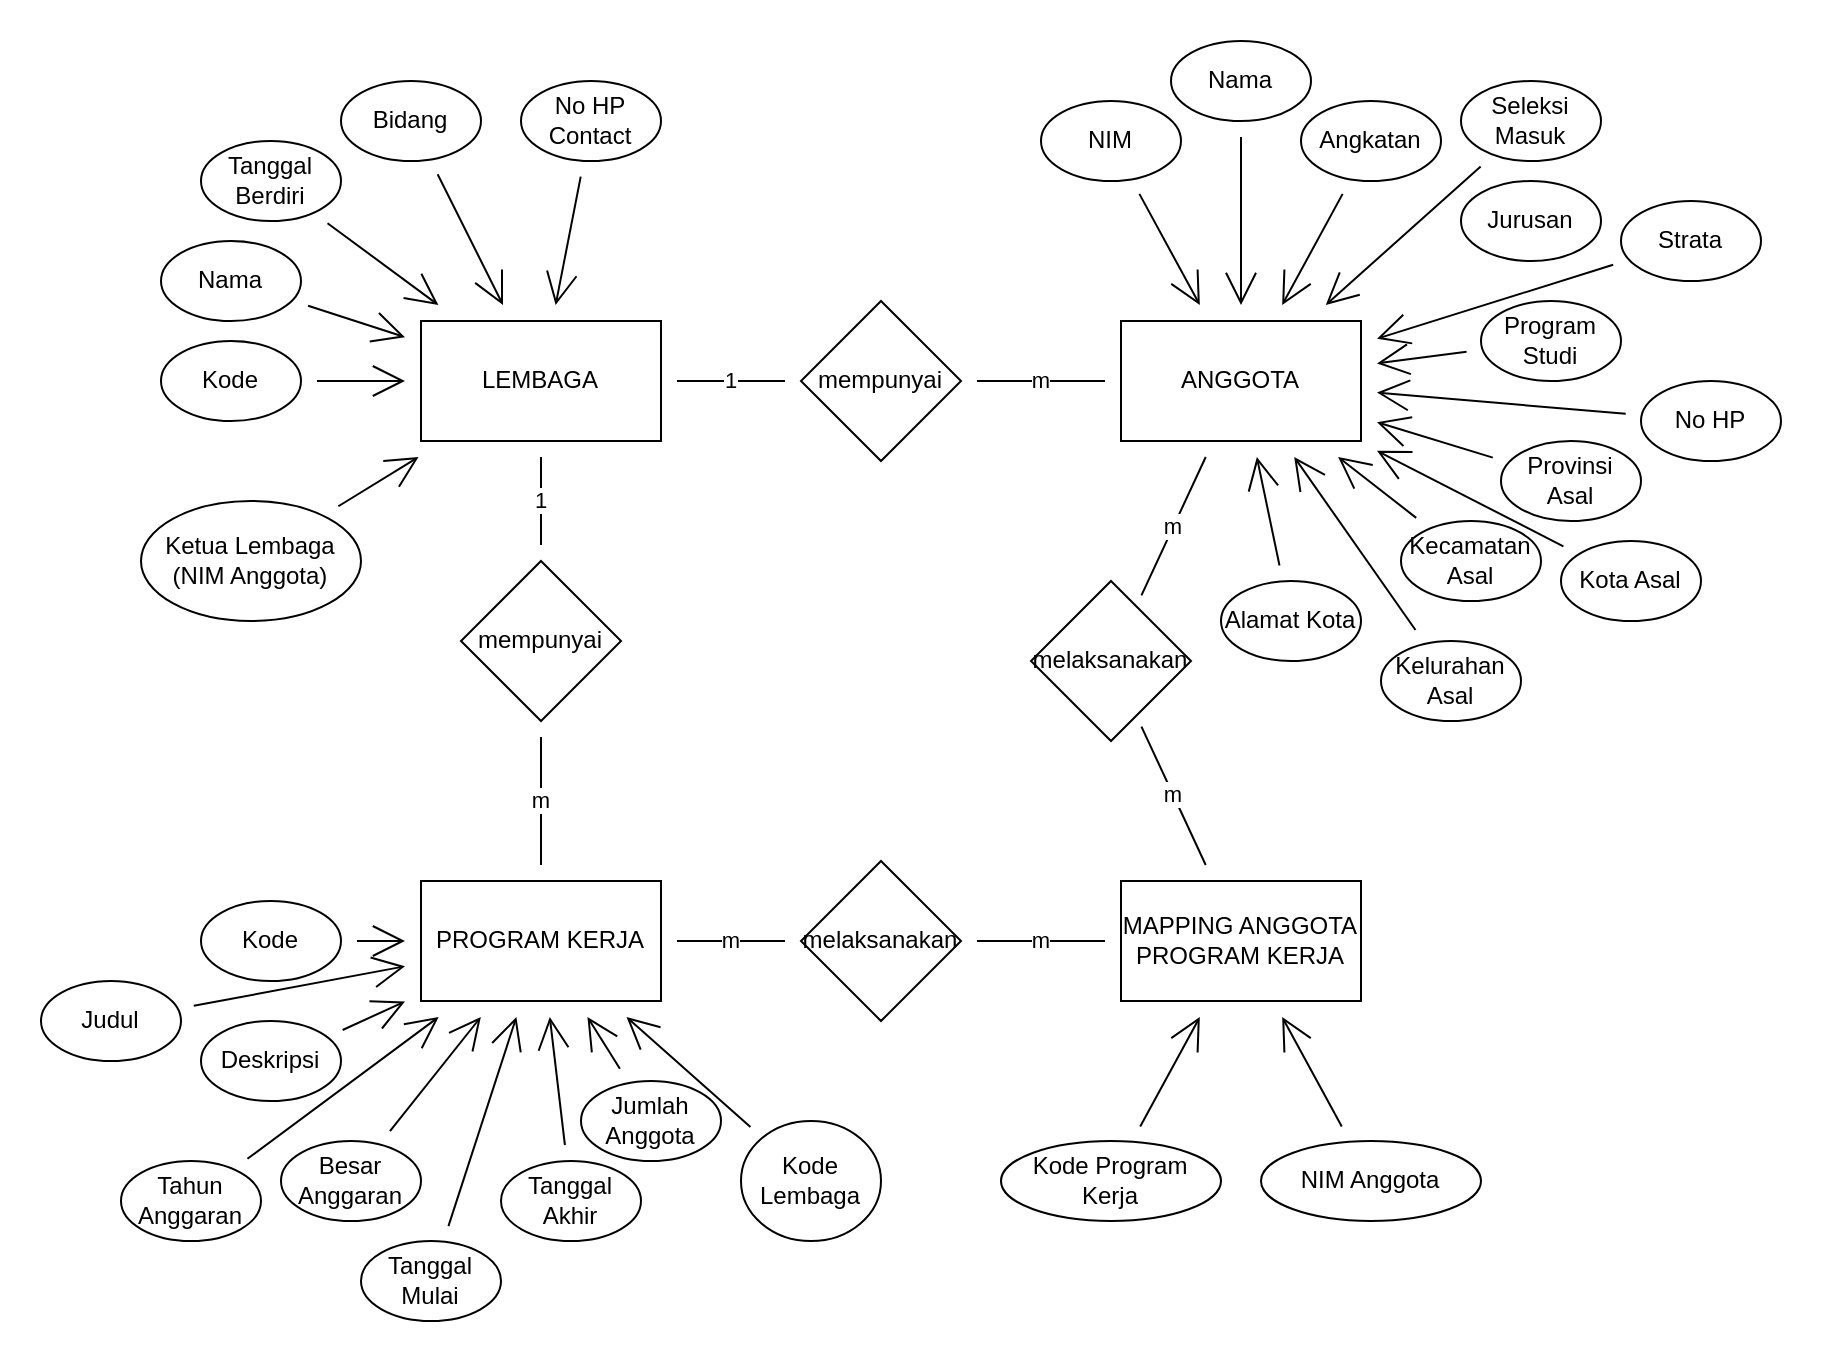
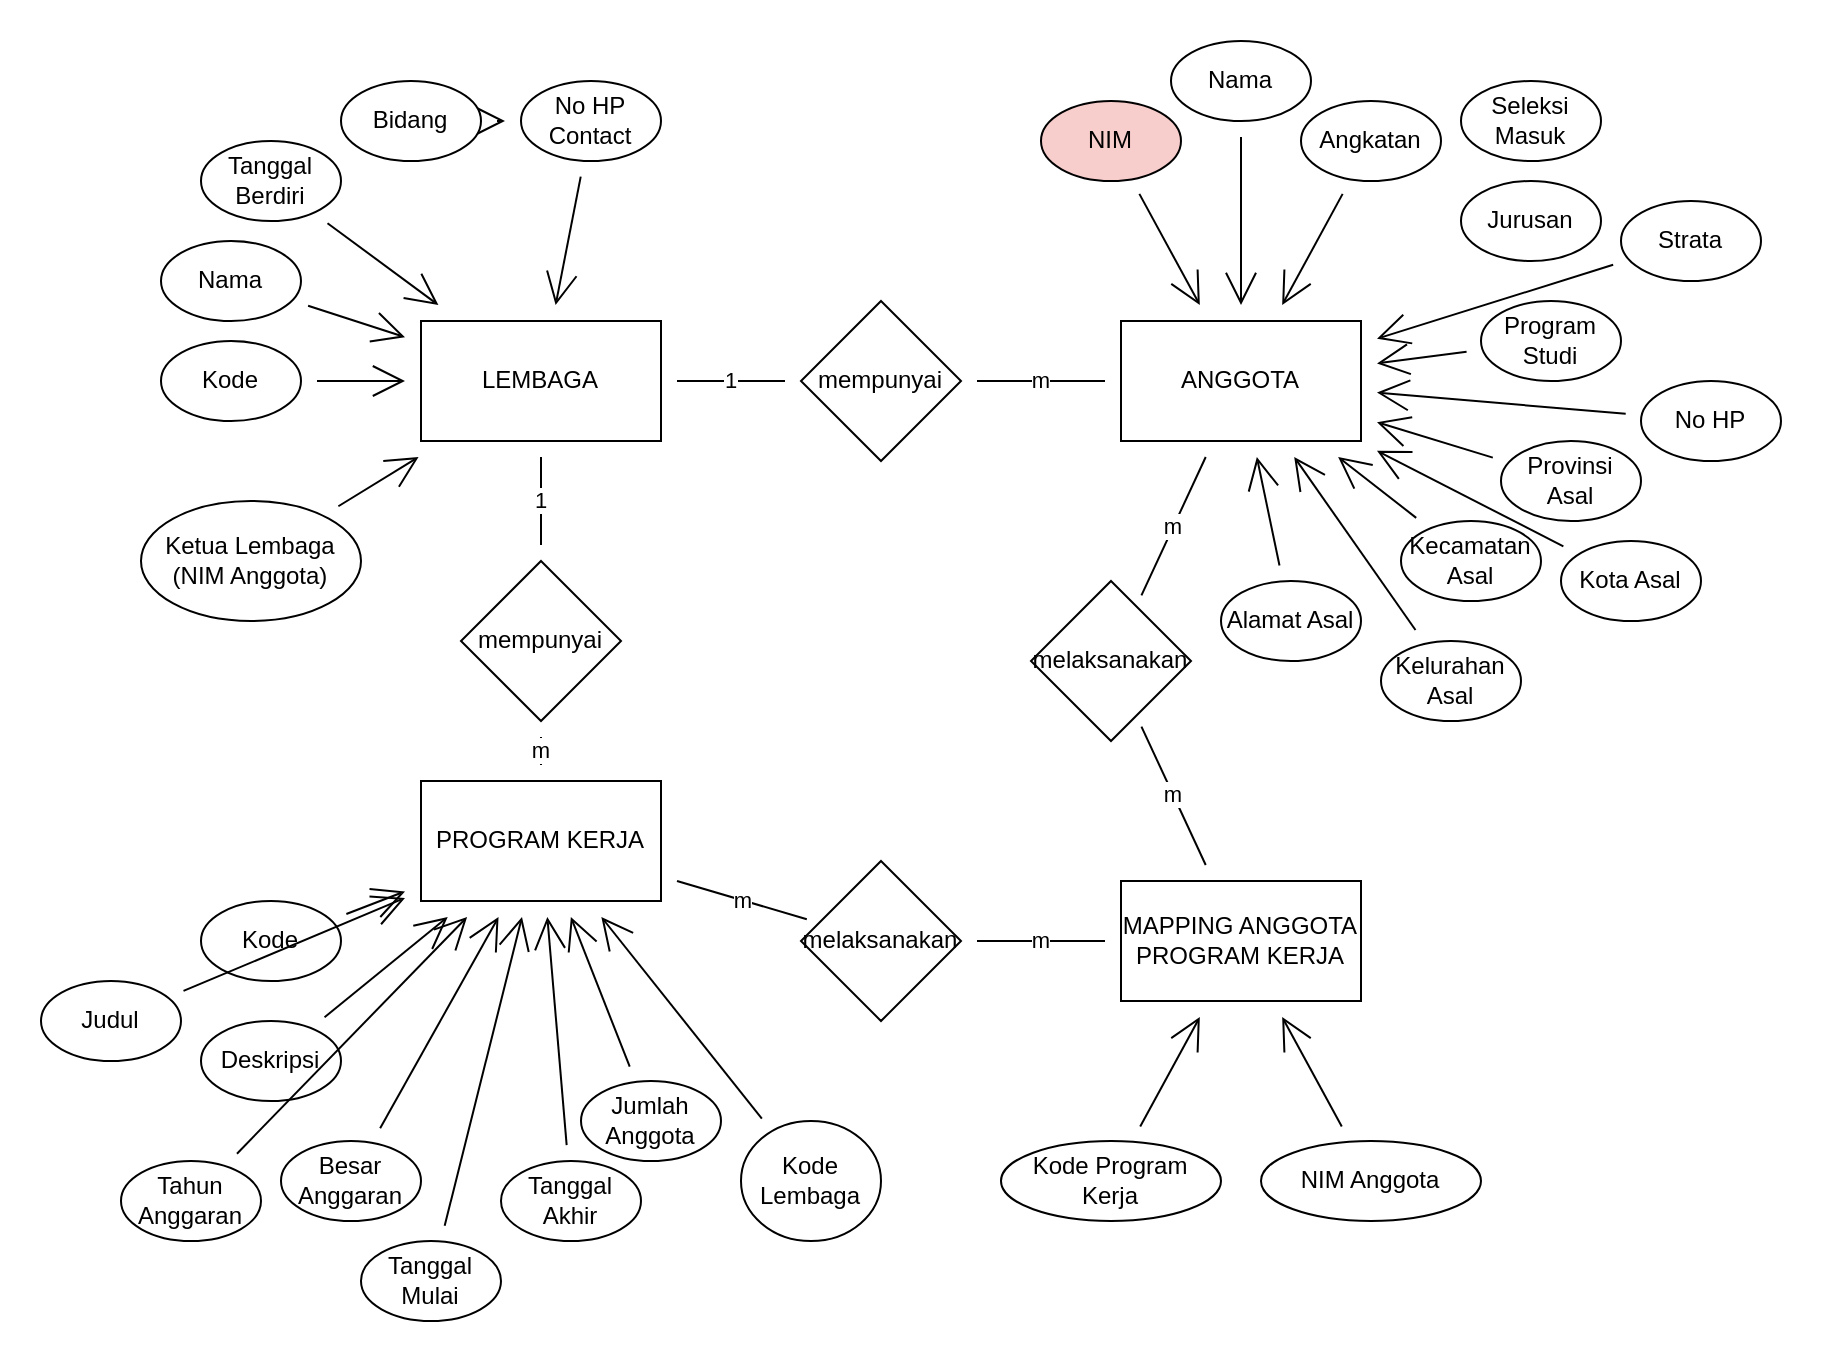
(1111, 141) -> (1111, 141)
(1405, 234) -> none
(470, 238) -> (498, 121)
(1291, 621) -> (1291, 621)
(541, 941) -> (541, 841)
